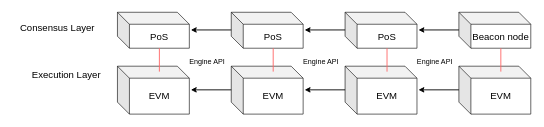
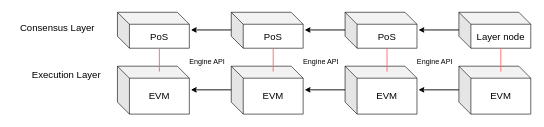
(501, 36) -> (501, 36)
